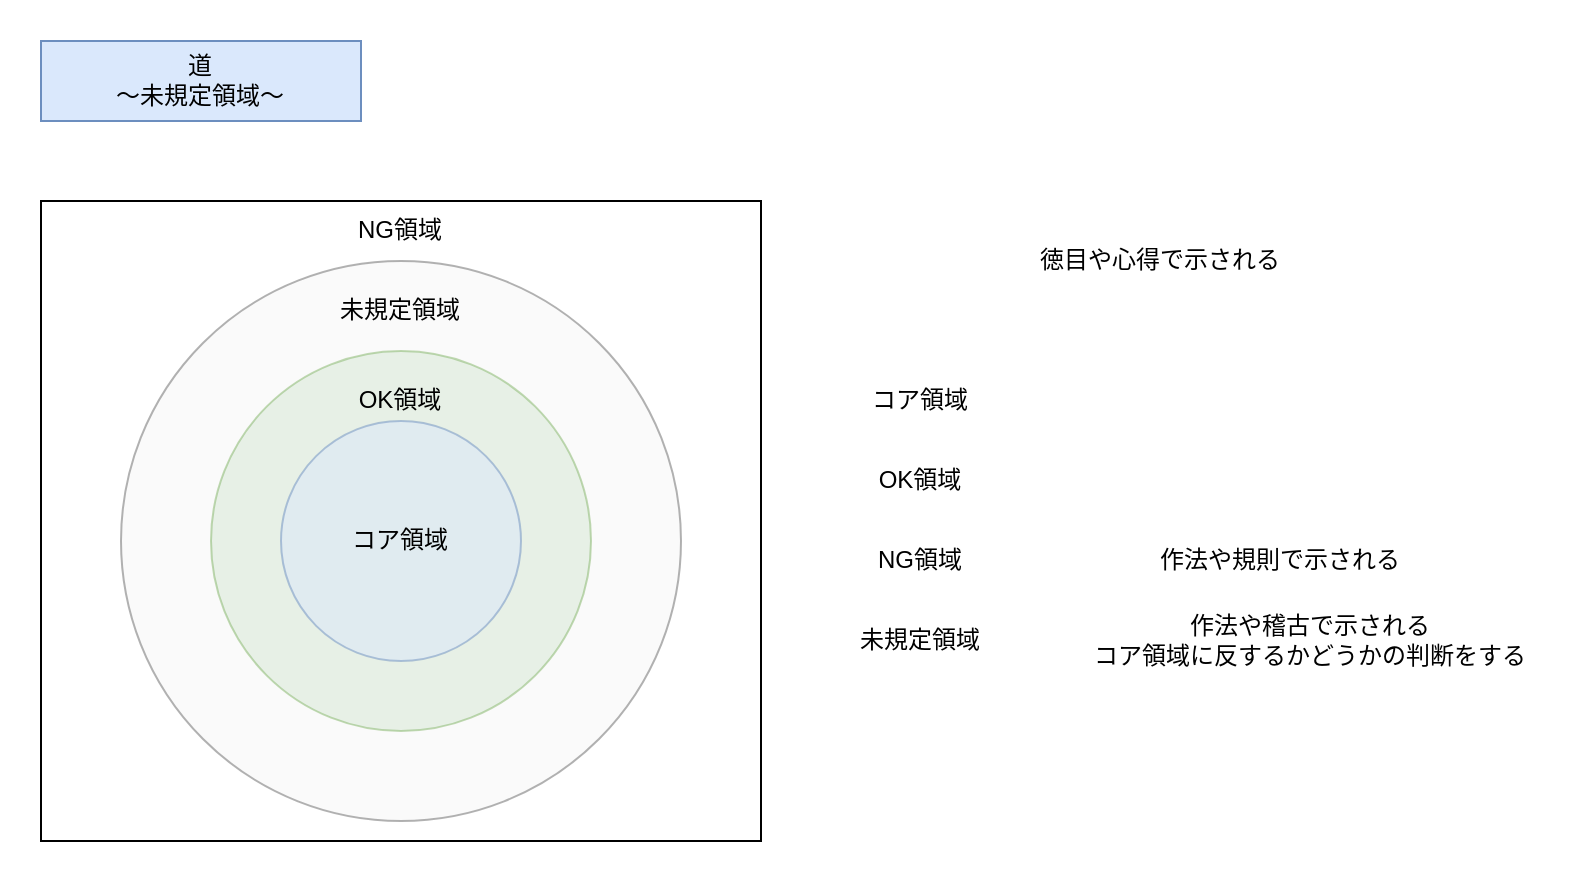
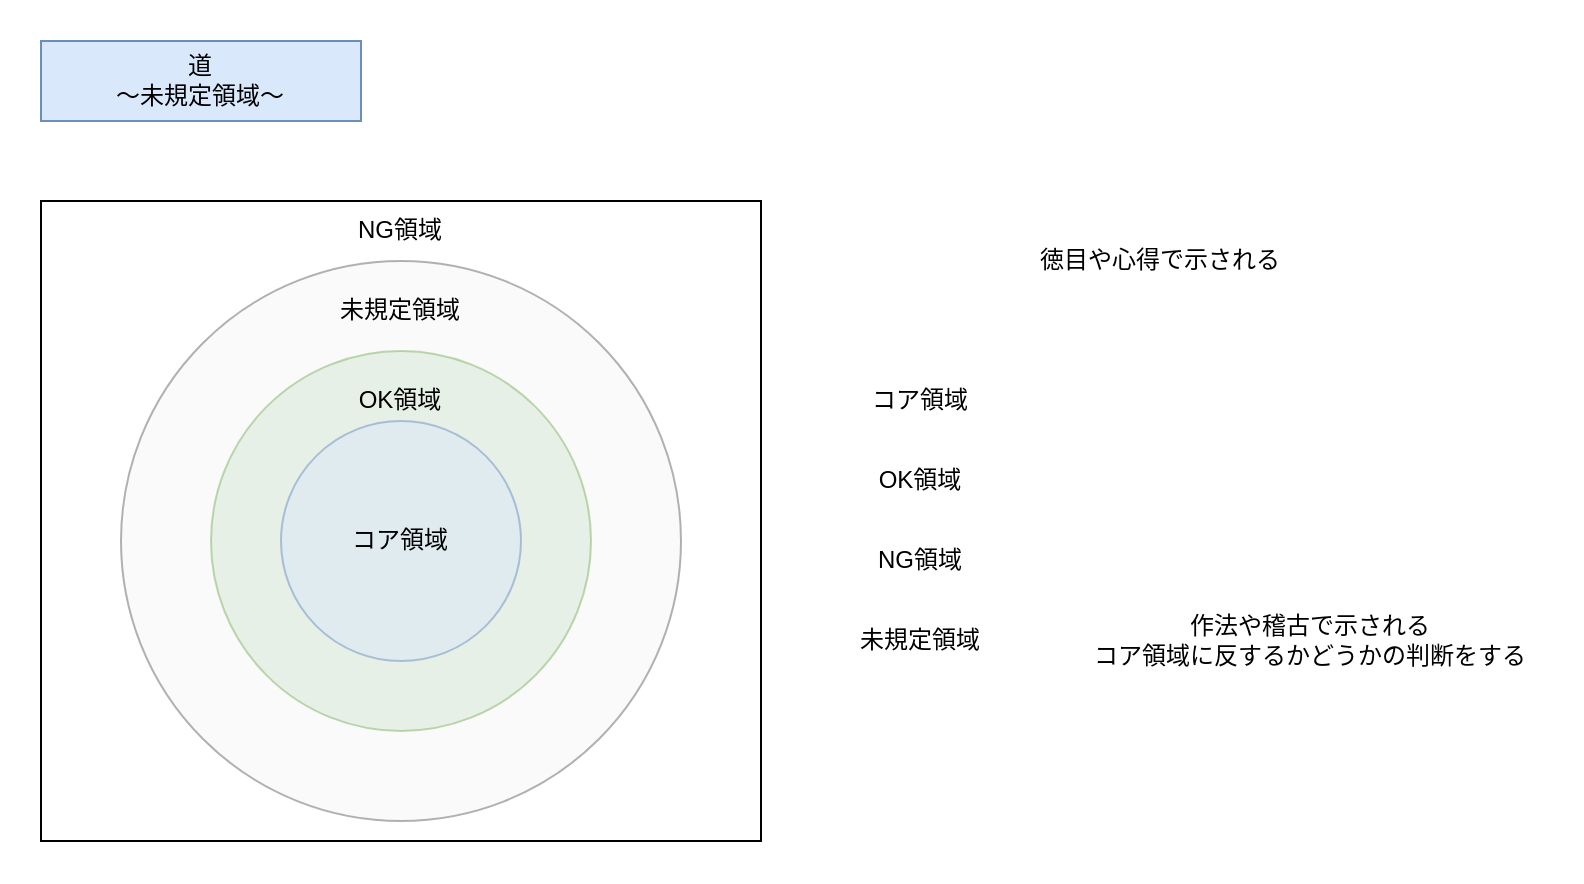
(1281, 561) -> none
